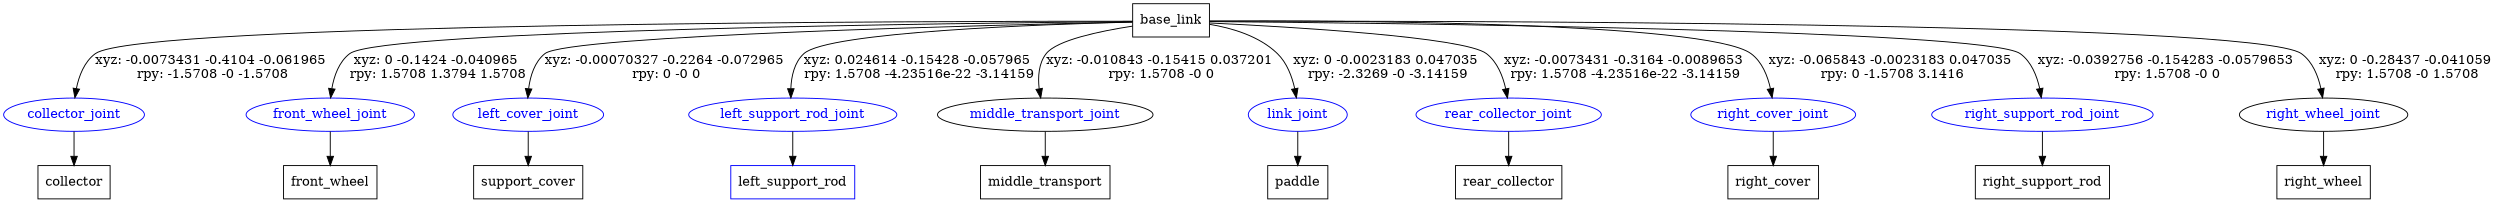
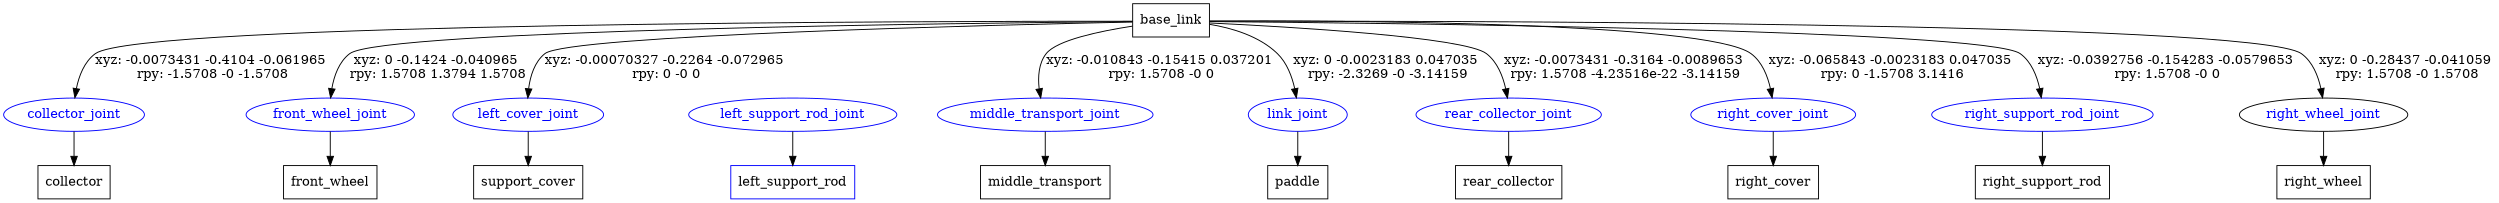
(902, 34) -> none
(1045, 115) -> (1045, 115)
